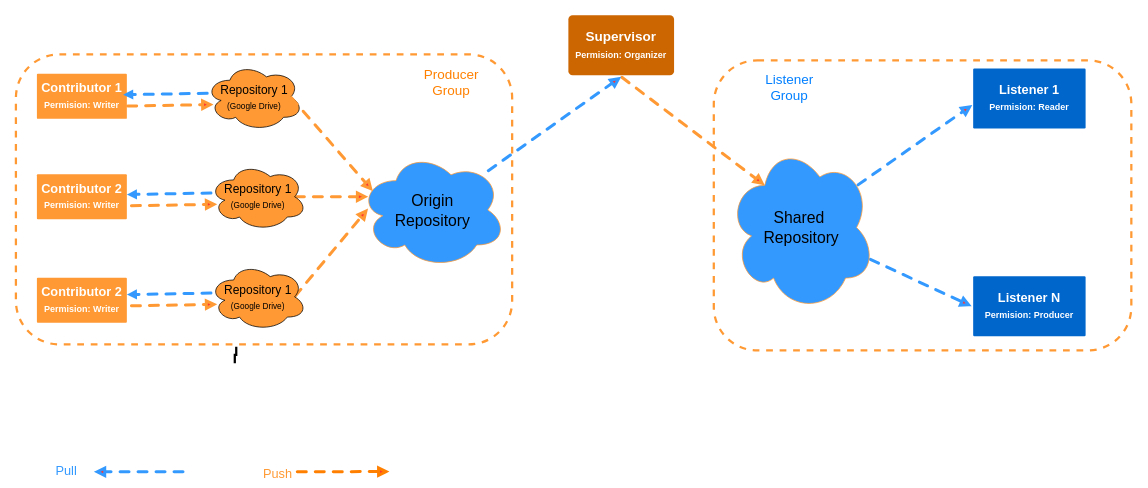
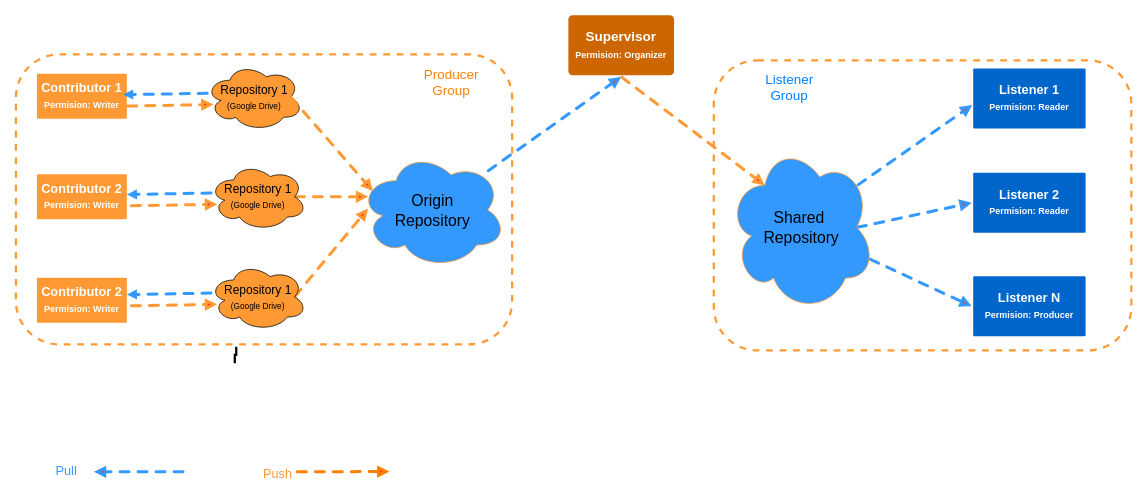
none -> (1029, 203)
none -> (909, 216)
